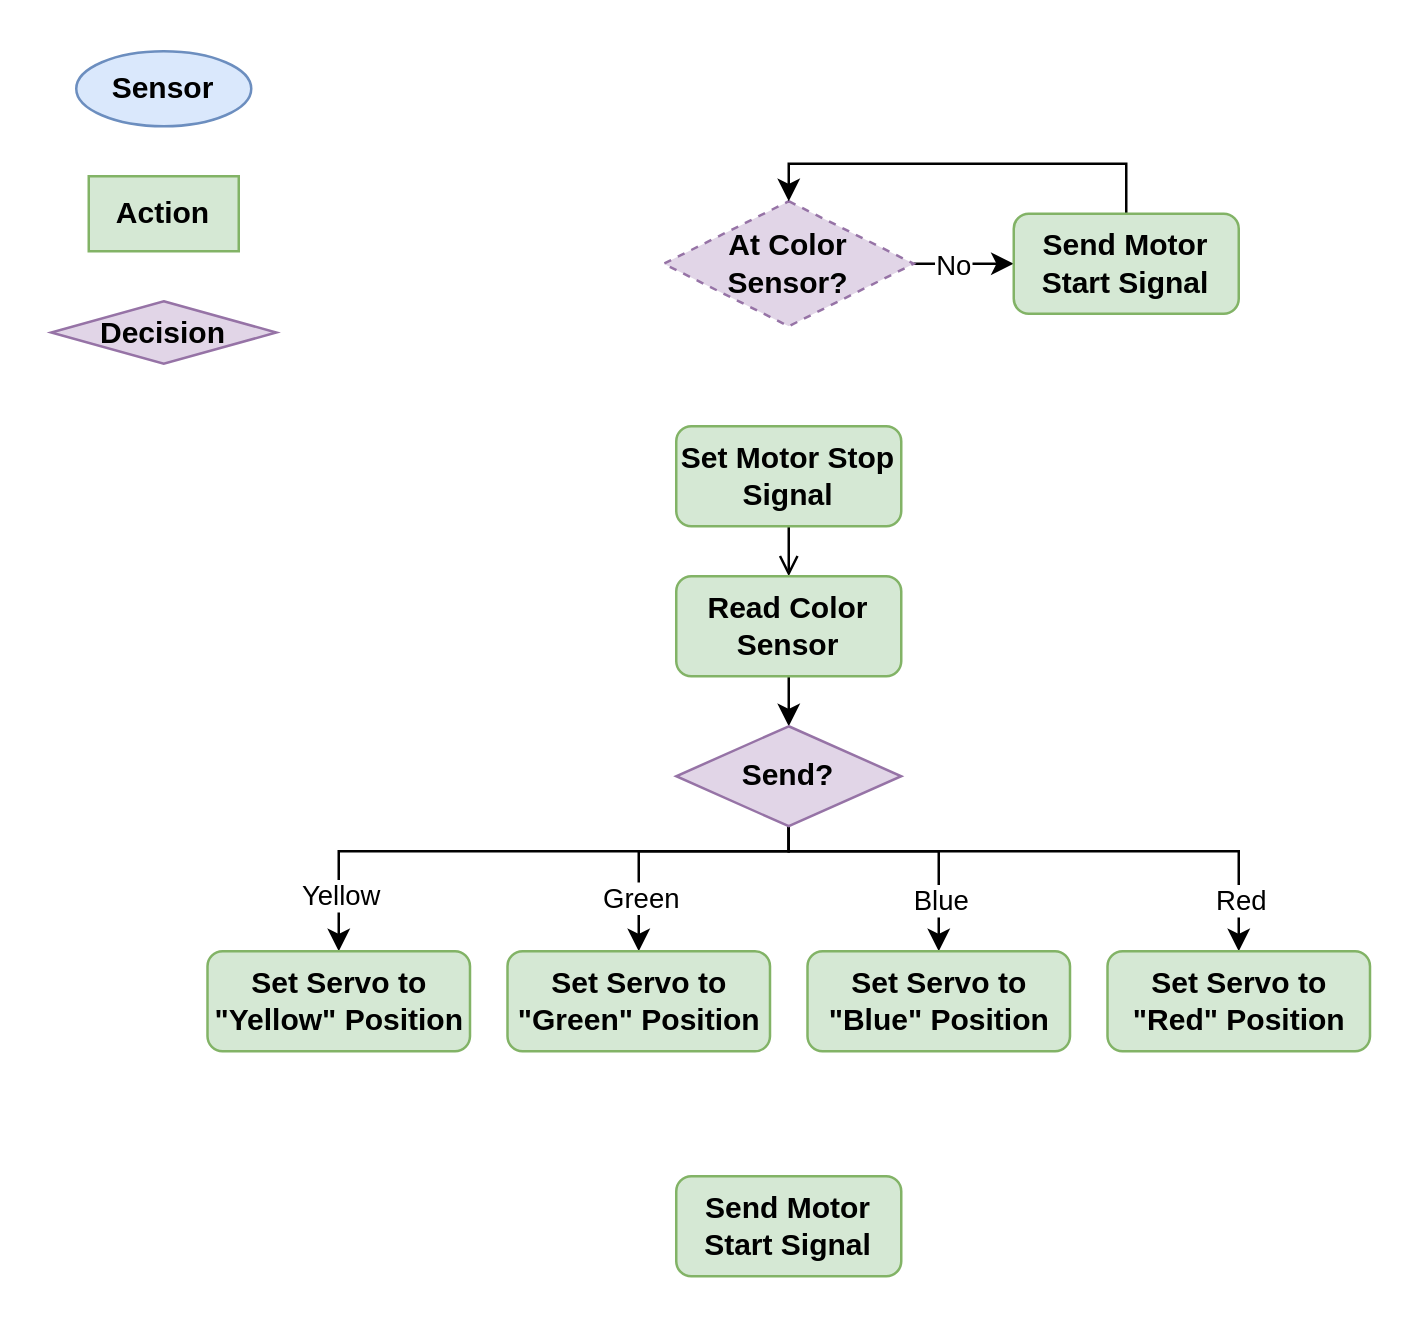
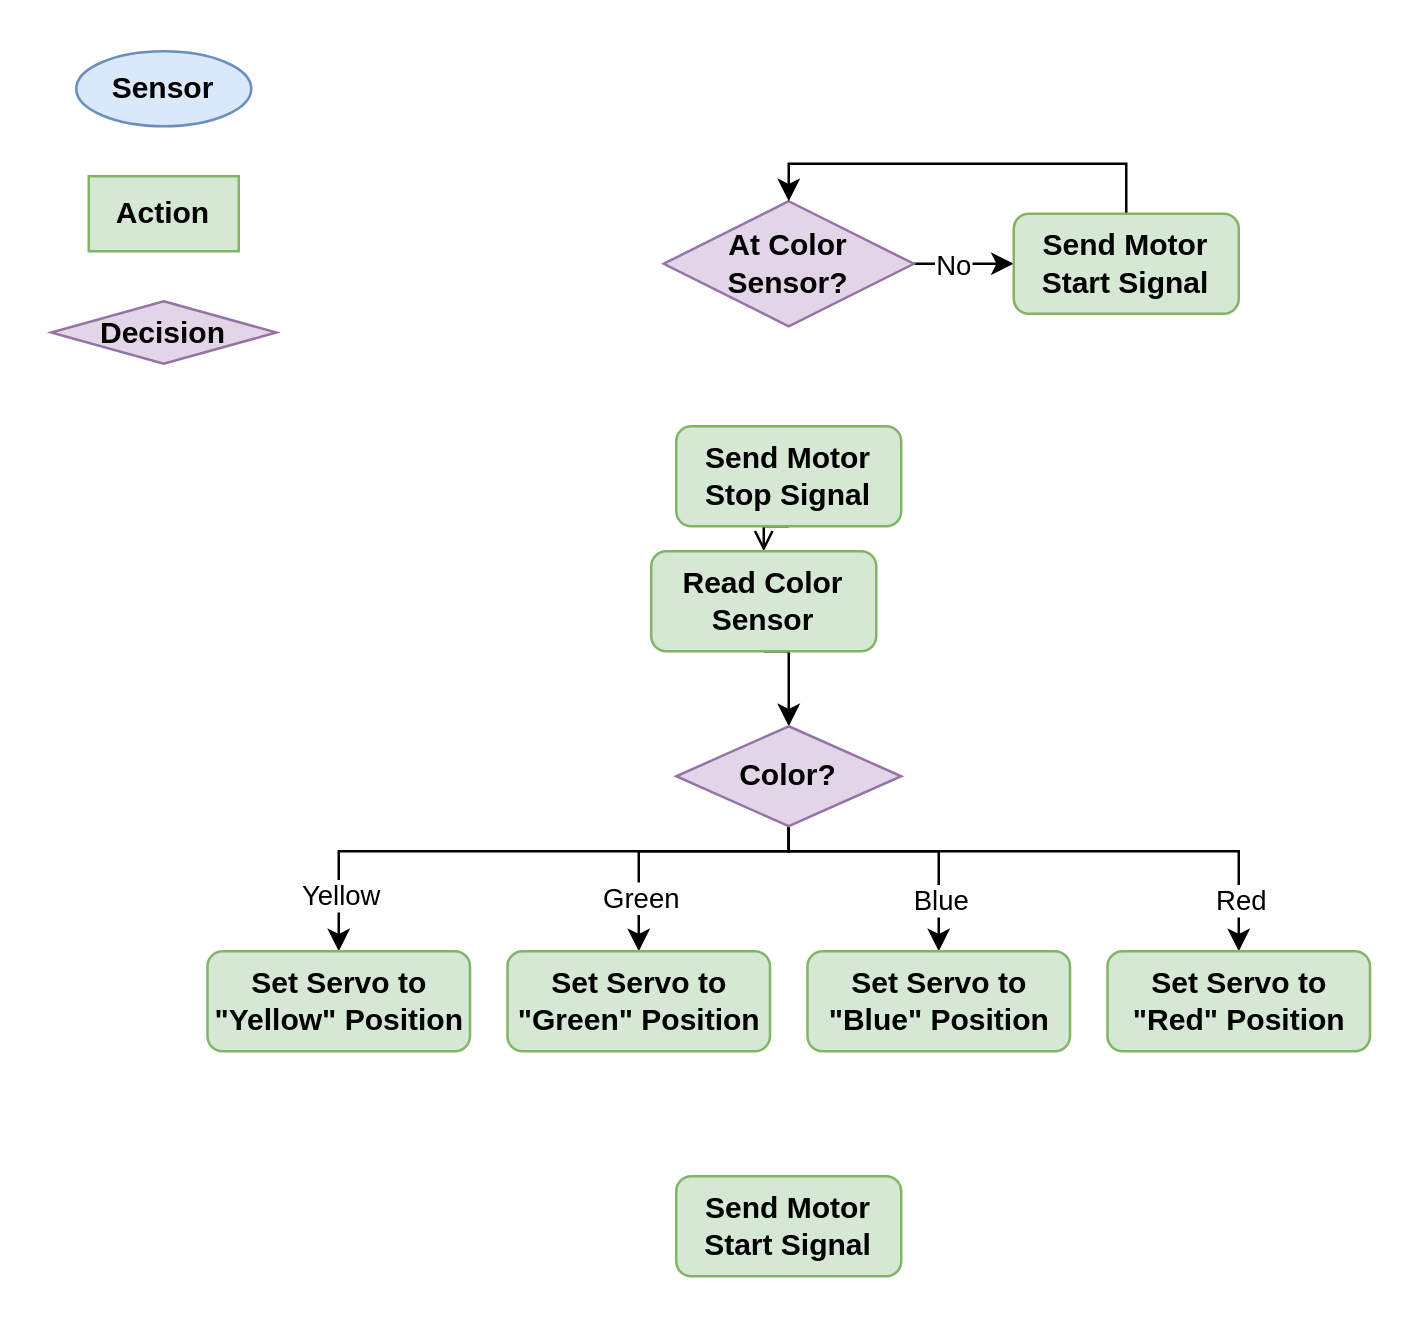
(789, 264) -> (789, 264)
(789, 476) -> (789, 476)
(789, 626) -> (764, 601)
(789, 776) -> (789, 776)
